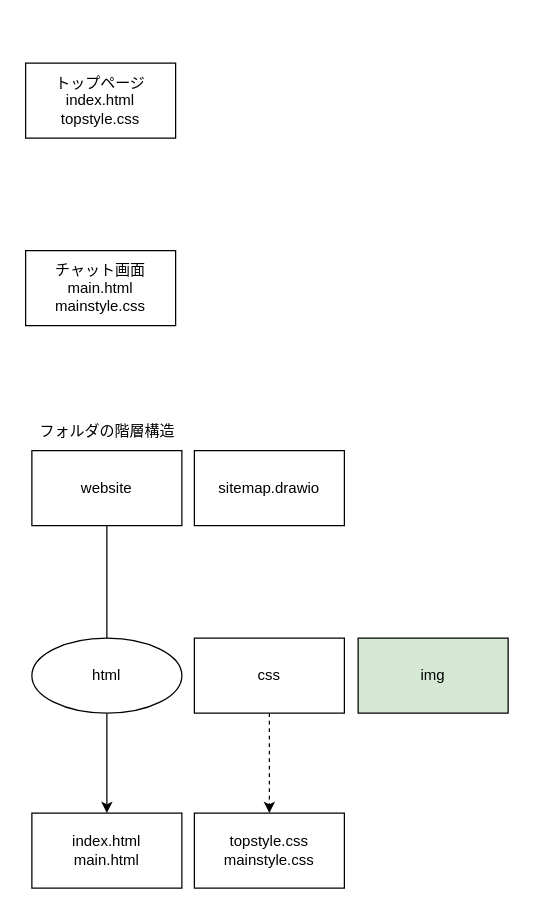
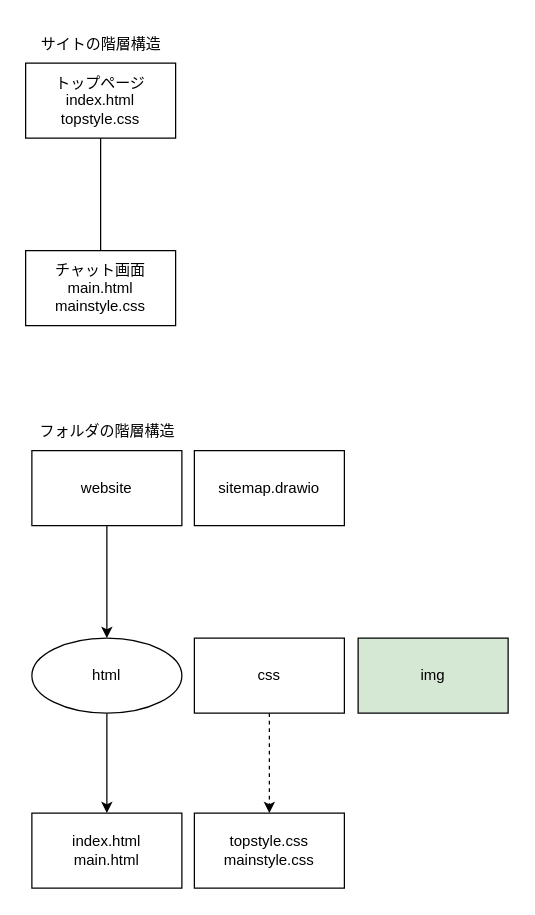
none -> (101, 44)
none -> (101, 194)
(107, 631) -> (107, 628)
